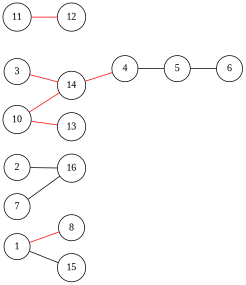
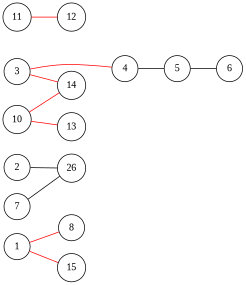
(99, 77) -> (71, 64)
(72, 168) -> (72, 168)
(44, 257) -> (44, 257)
